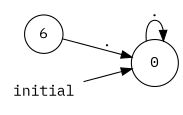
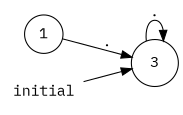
(44, 34) -> (44, 34)
(155, 63) -> (155, 63)
